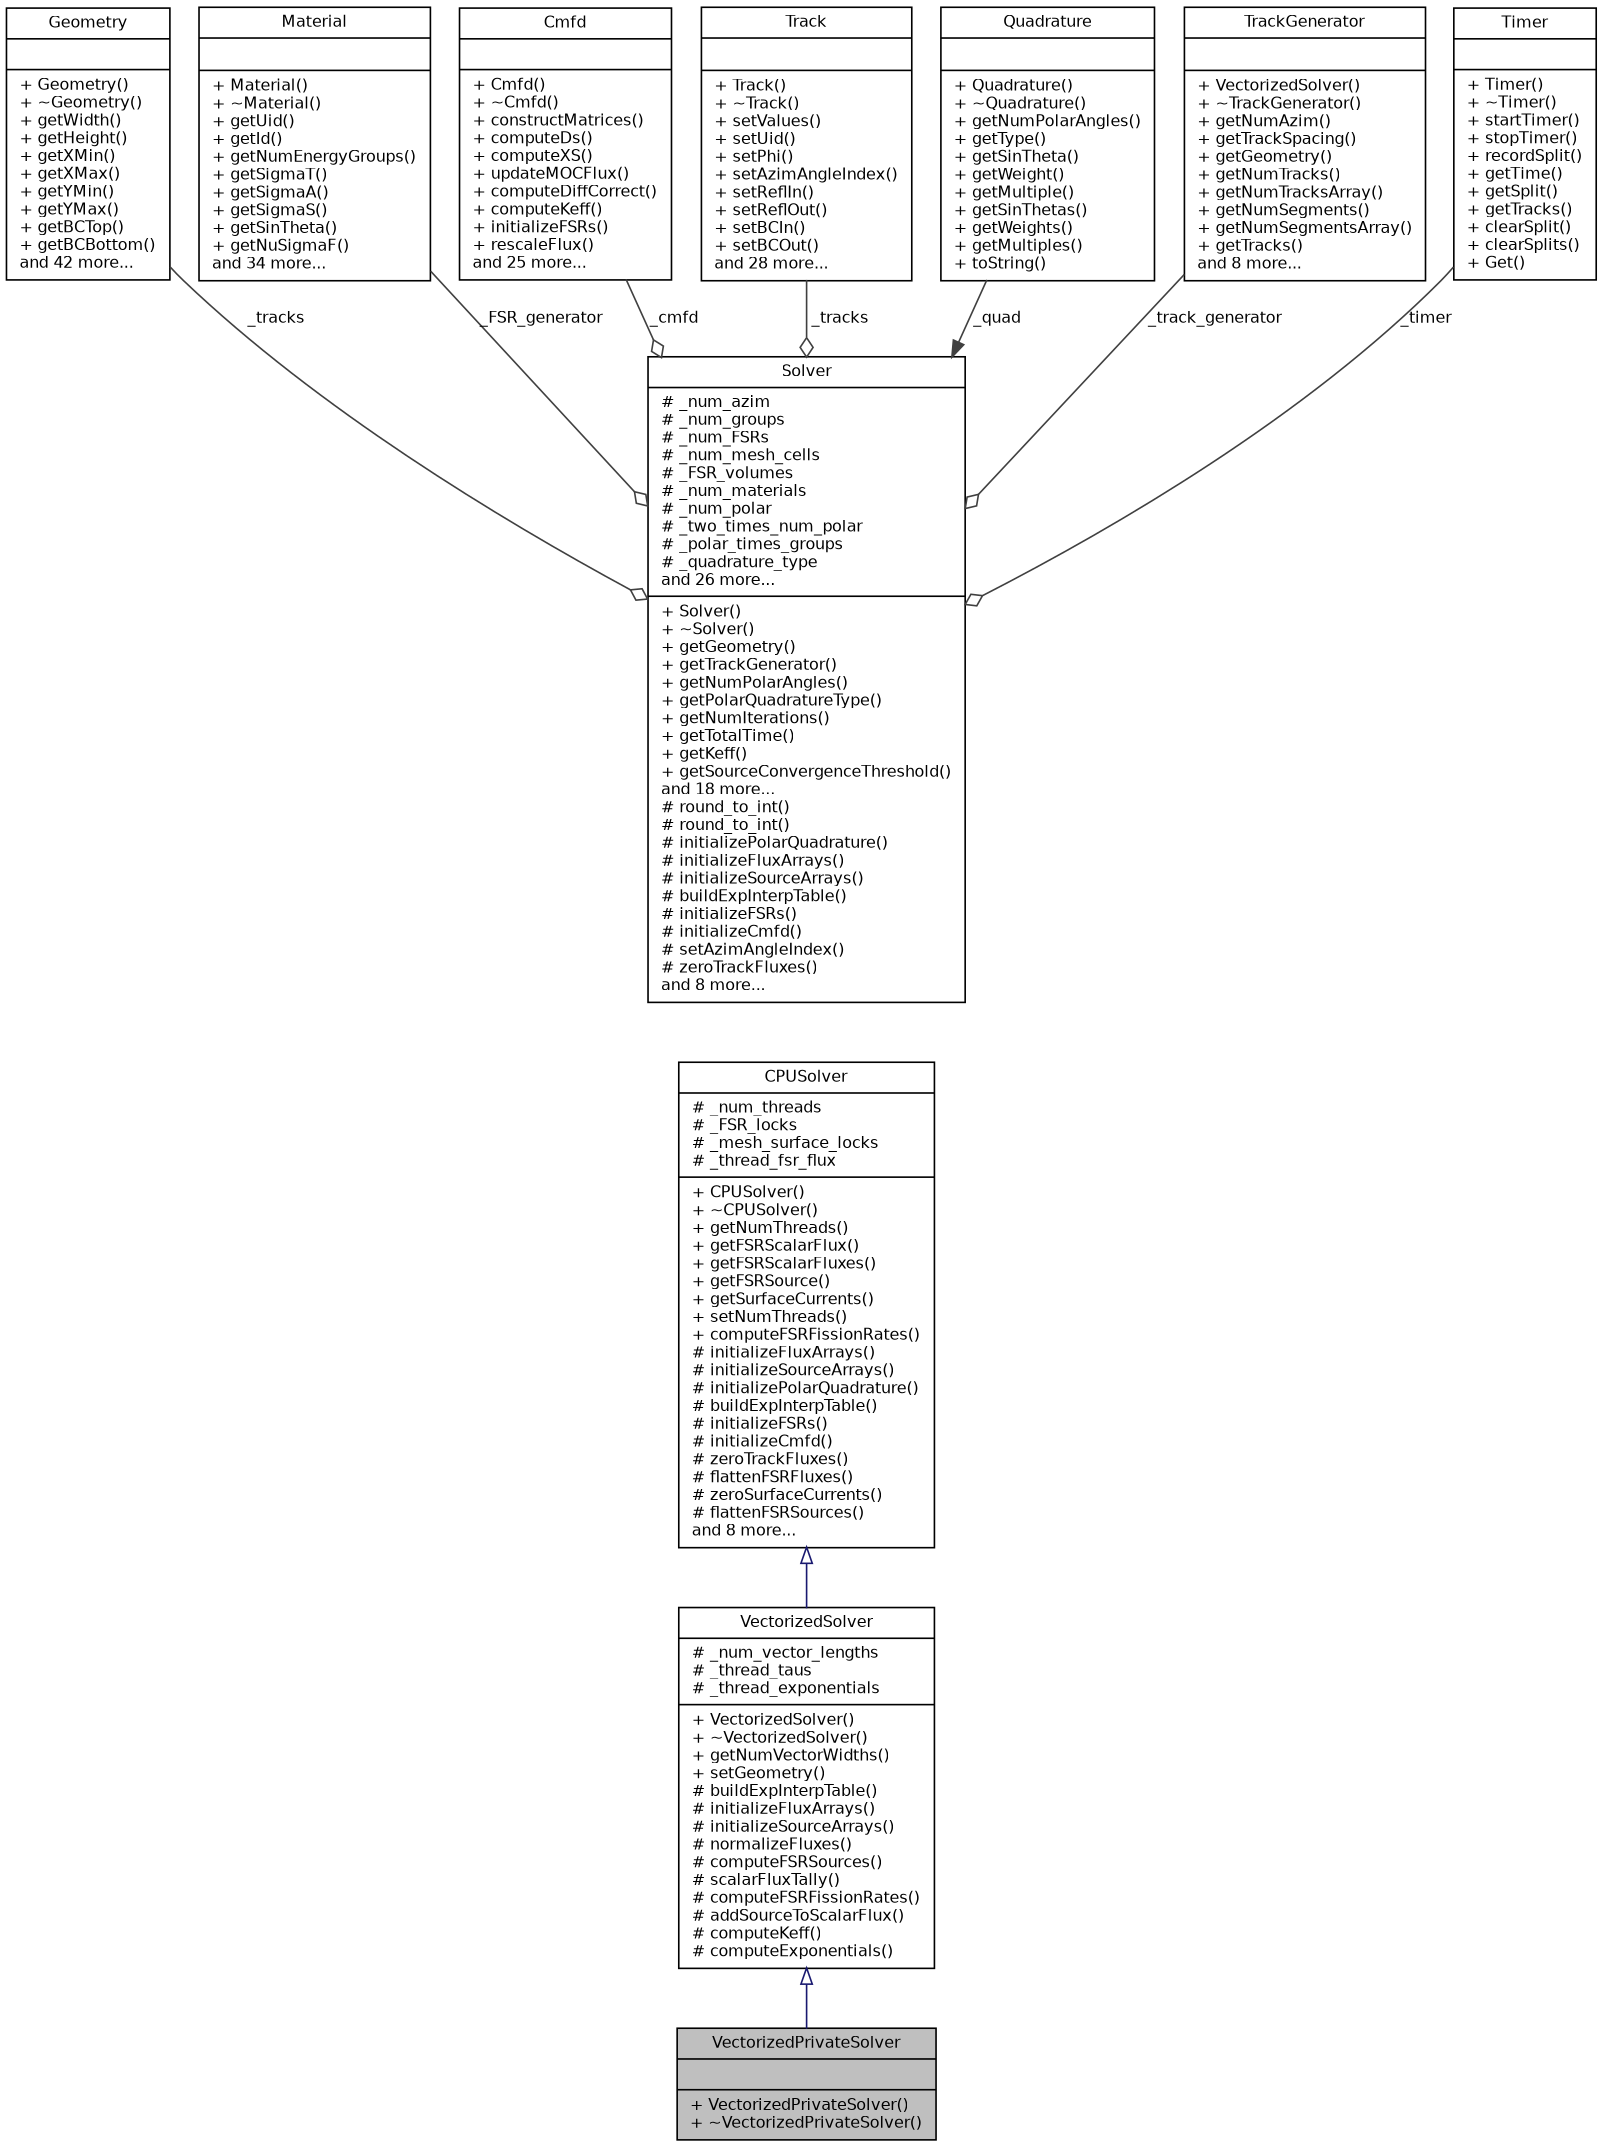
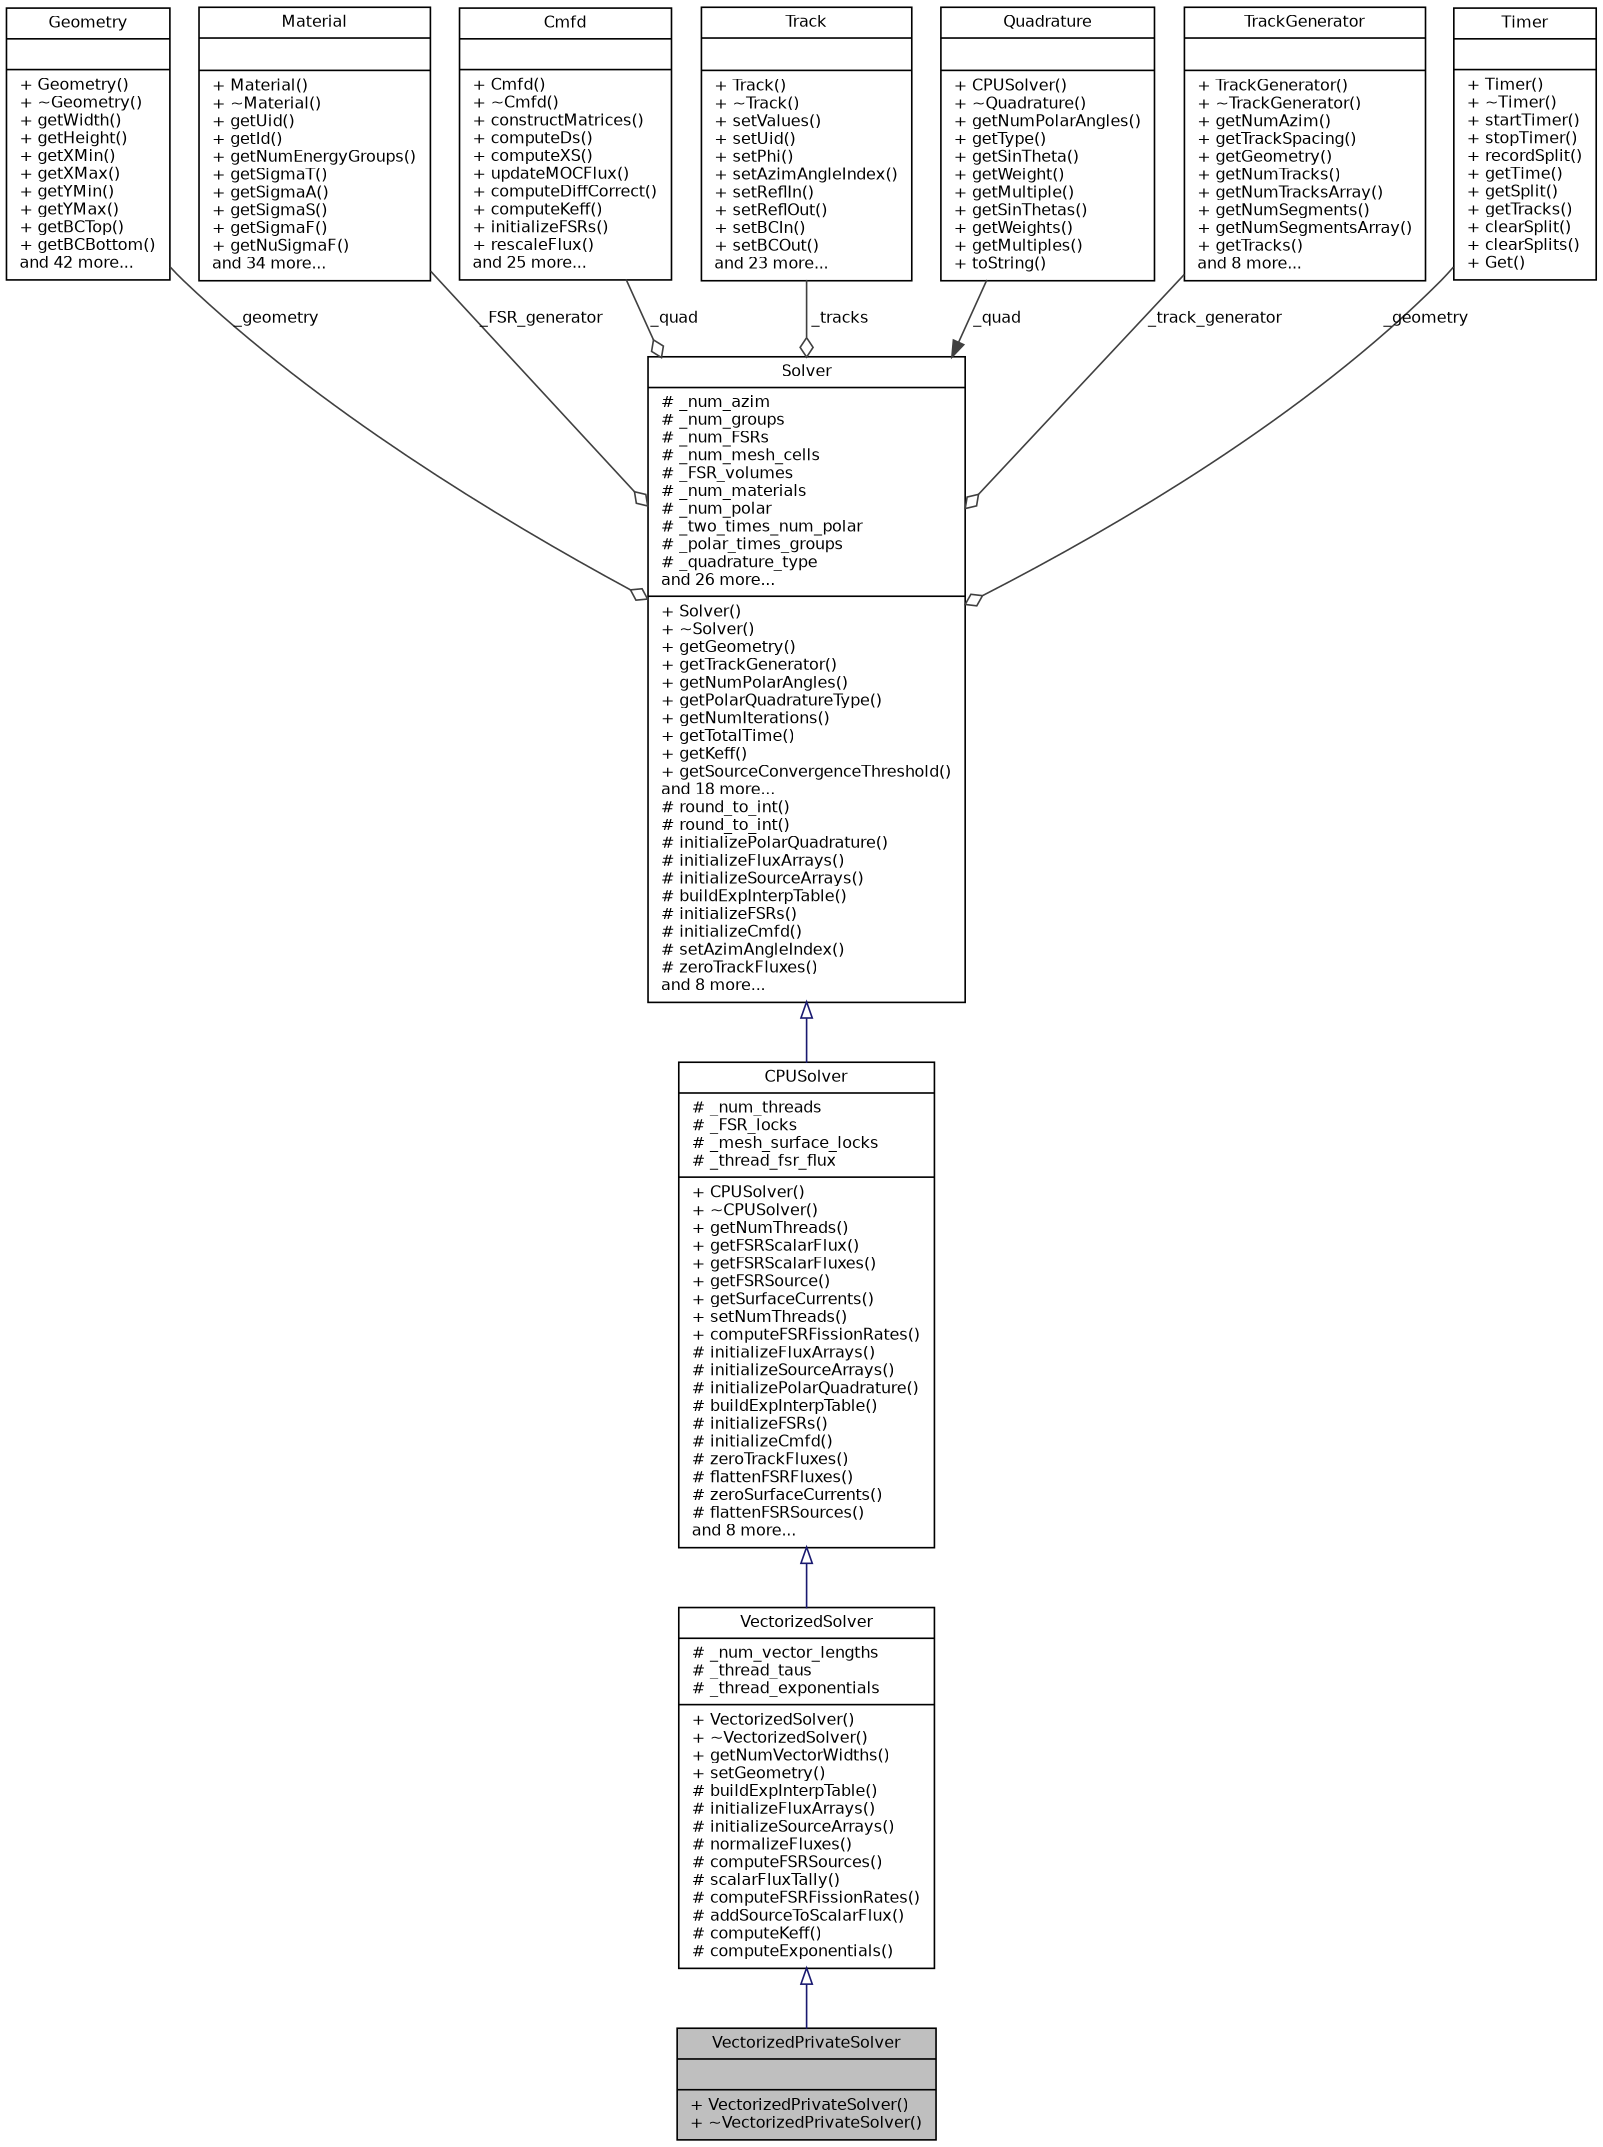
(1014, 86) -> (1010, 86)
(1279, 86) -> (1273, 86)
(275, 228) -> (270, 228)
(772, 264) -> (772, 264)
(274, 319) -> (274, 319)
(672, 319) -> (672, 319)
(1424, 319) -> (1424, 319)
none -> (807, 1041)
